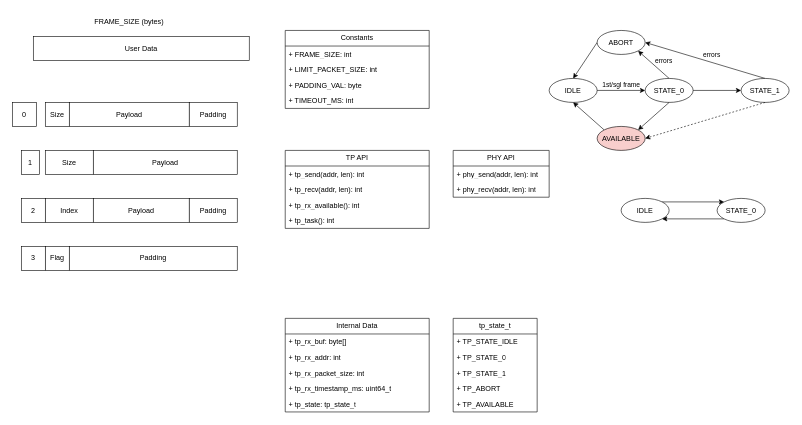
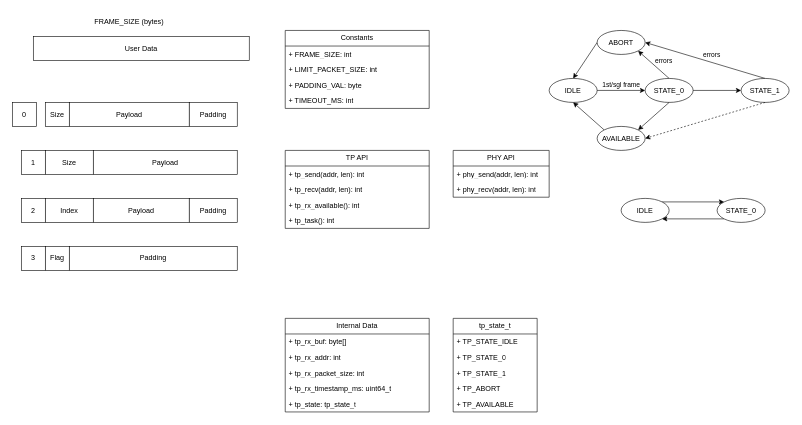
(621, 138) -> (621, 138)
(30, 162) -> (33, 162)
